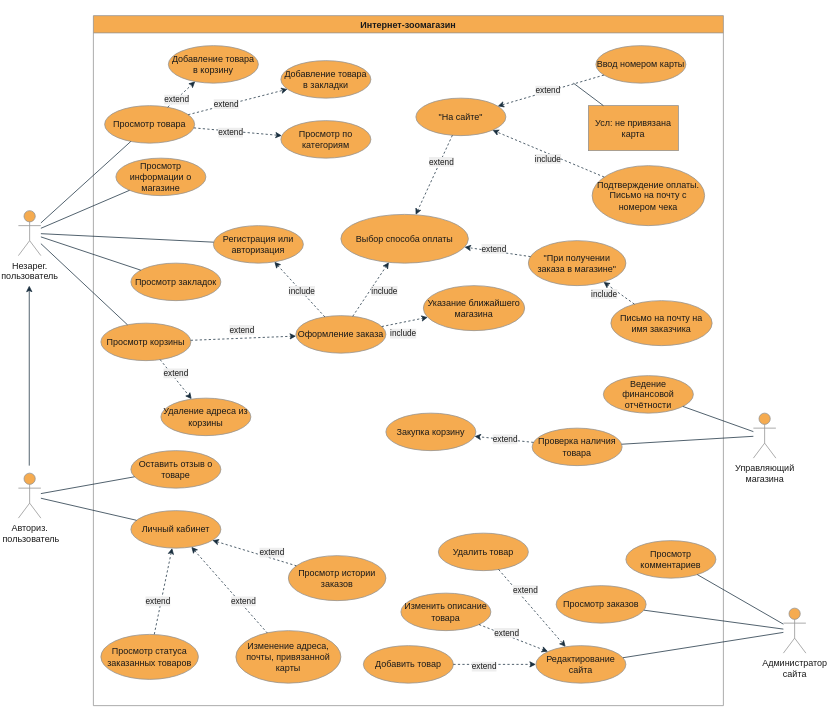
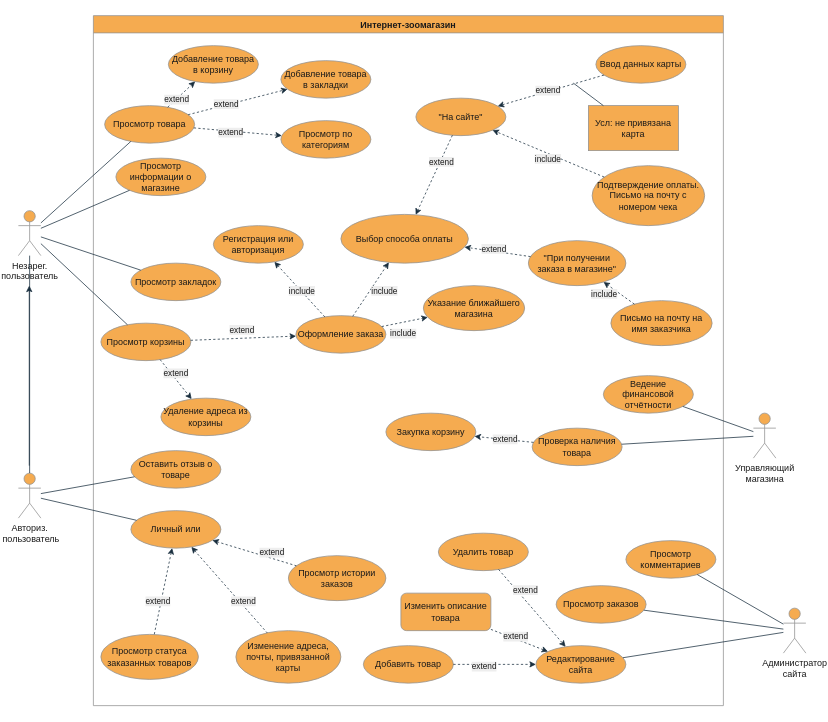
(641, 64) -> (641, 64)
(127, 238) -> (30, 271)
(176, 529) -> (176, 529)
(446, 612) -> (446, 612)
